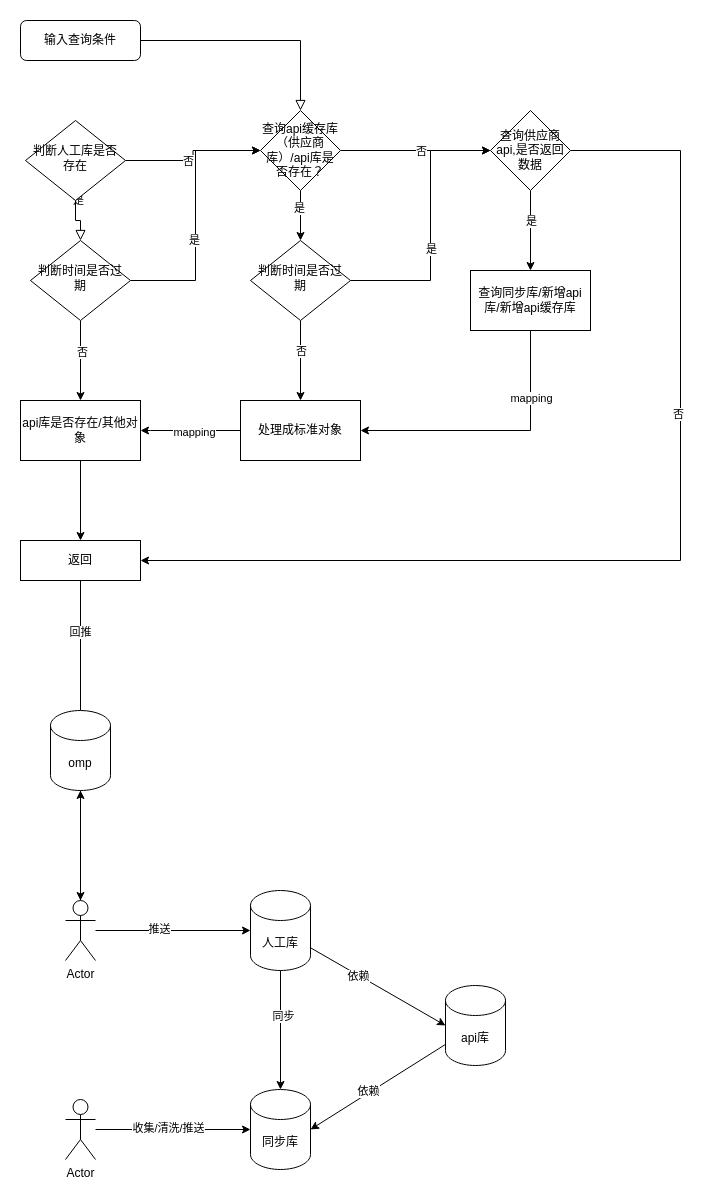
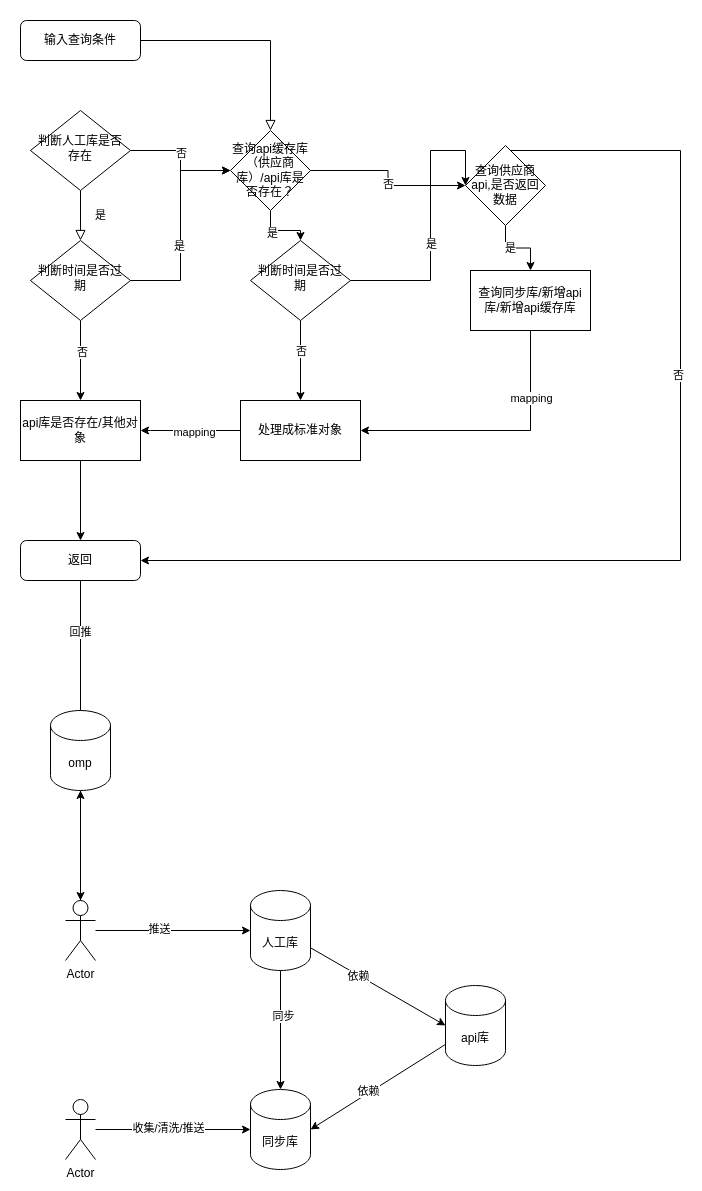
(301, 151) -> (271, 171)
(531, 151) -> (506, 186)
(76, 161) -> (81, 151)
(81, 561) -> (81, 561)
